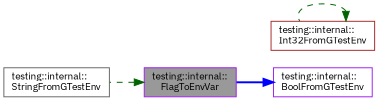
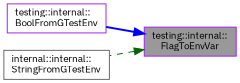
(323, 36) -> none
(57, 82) -> (57, 65)
(250, 82) -> (120, 29)
